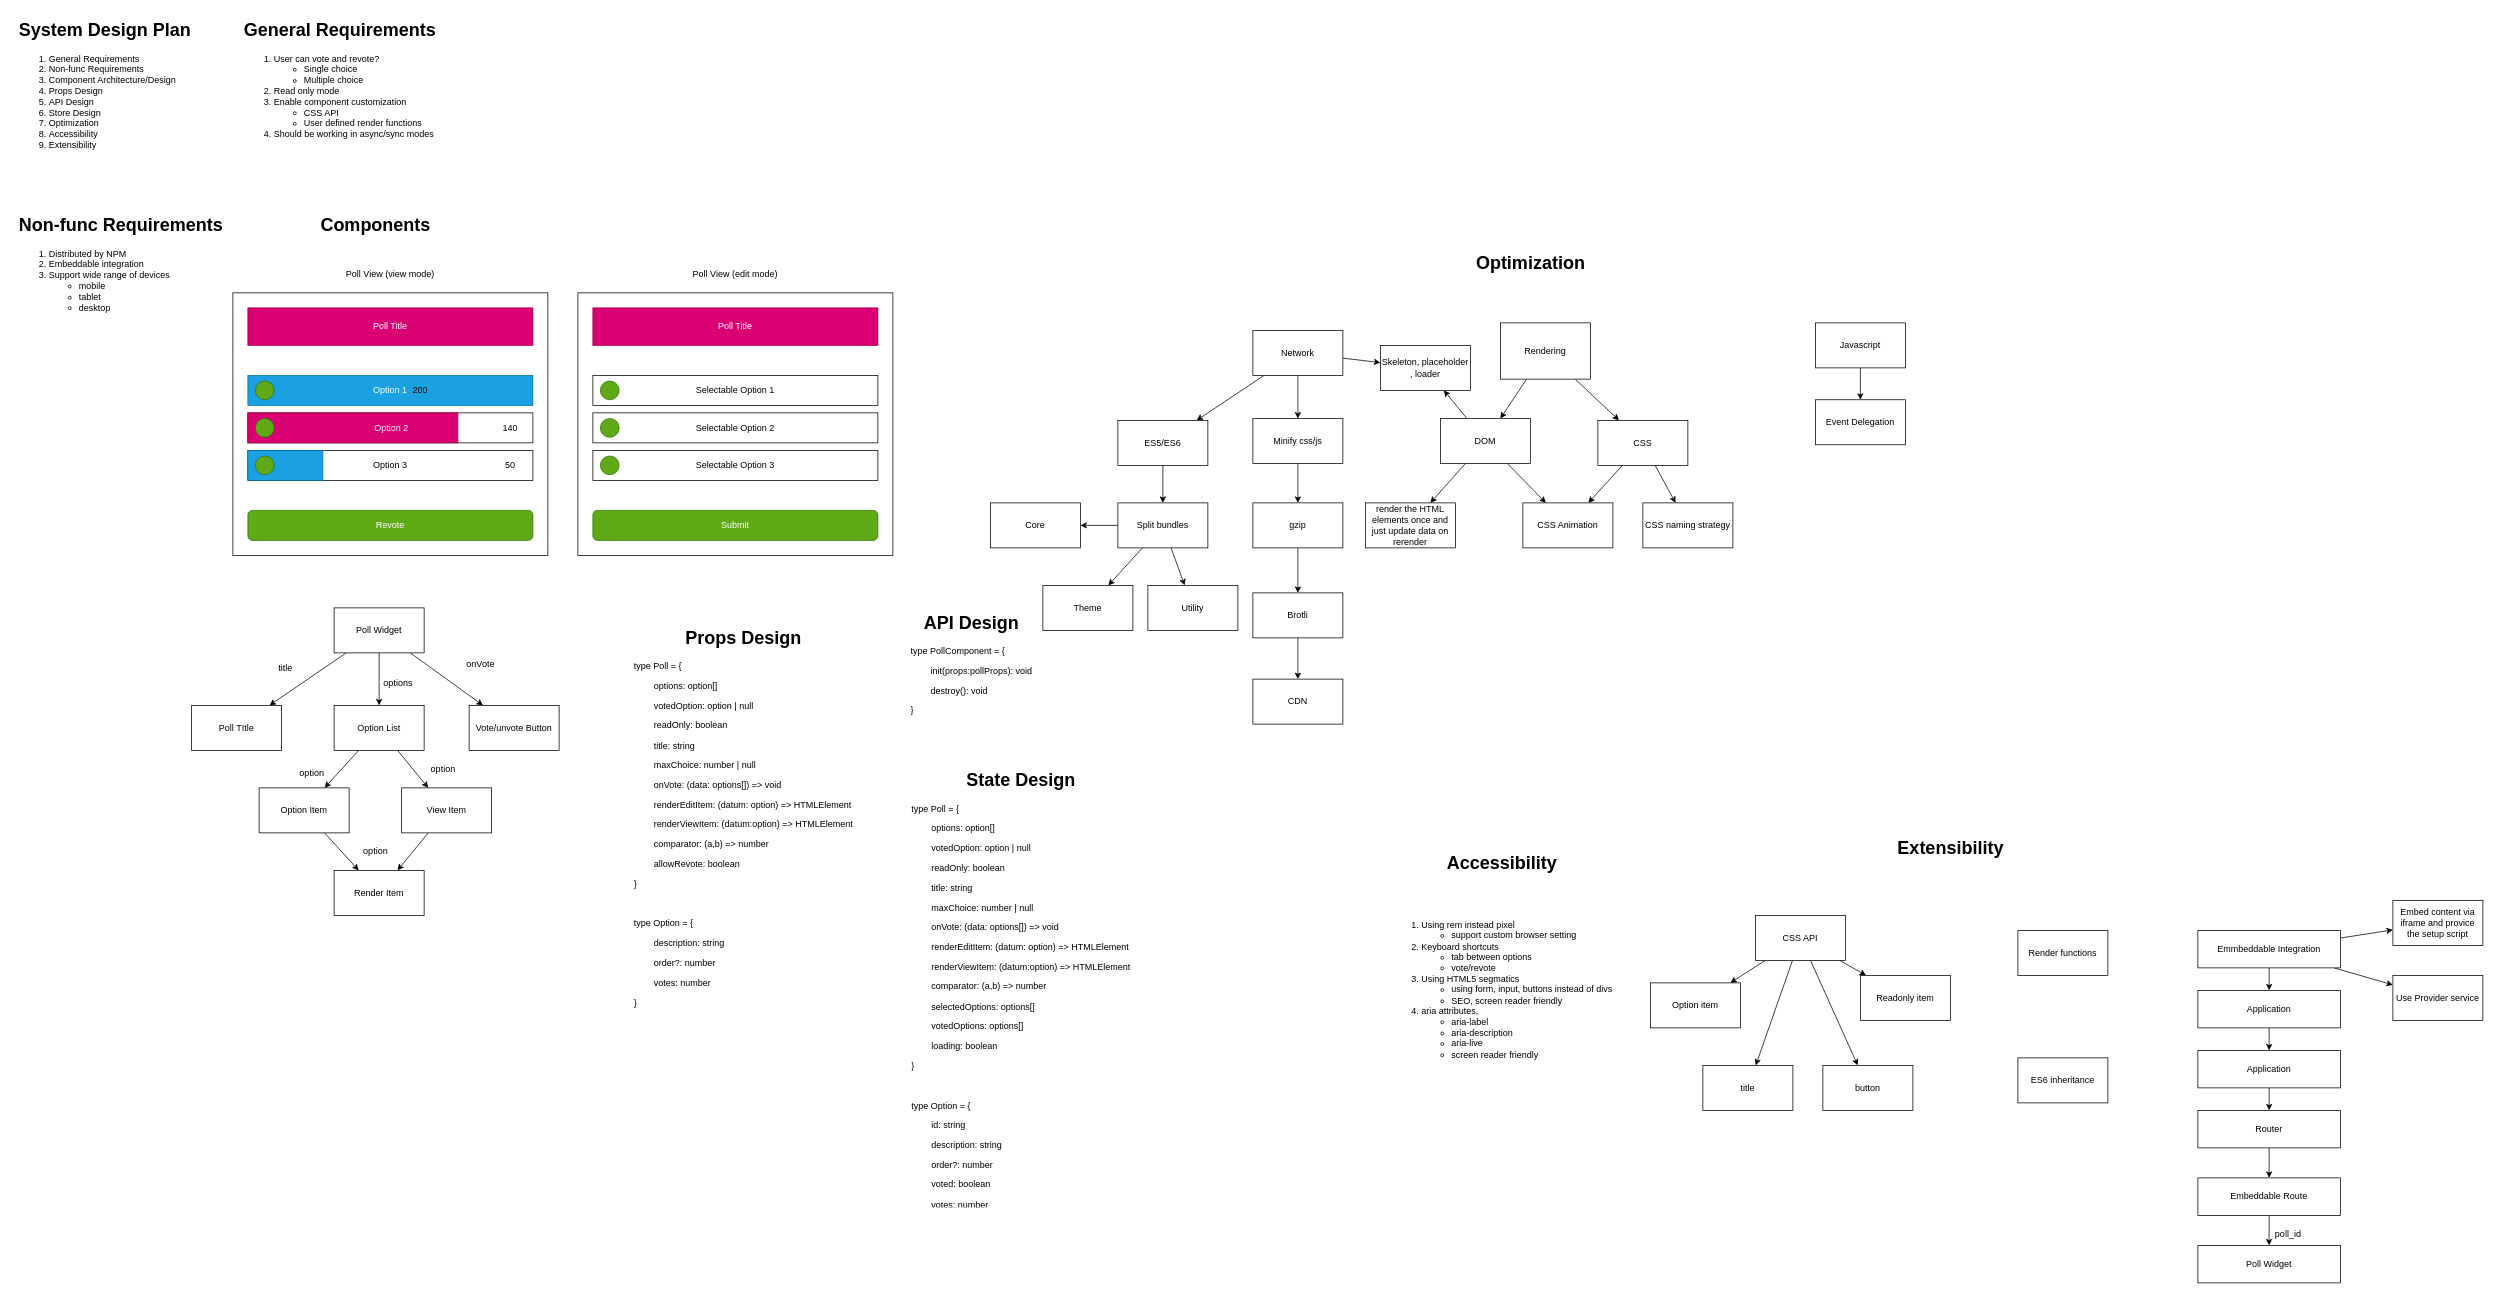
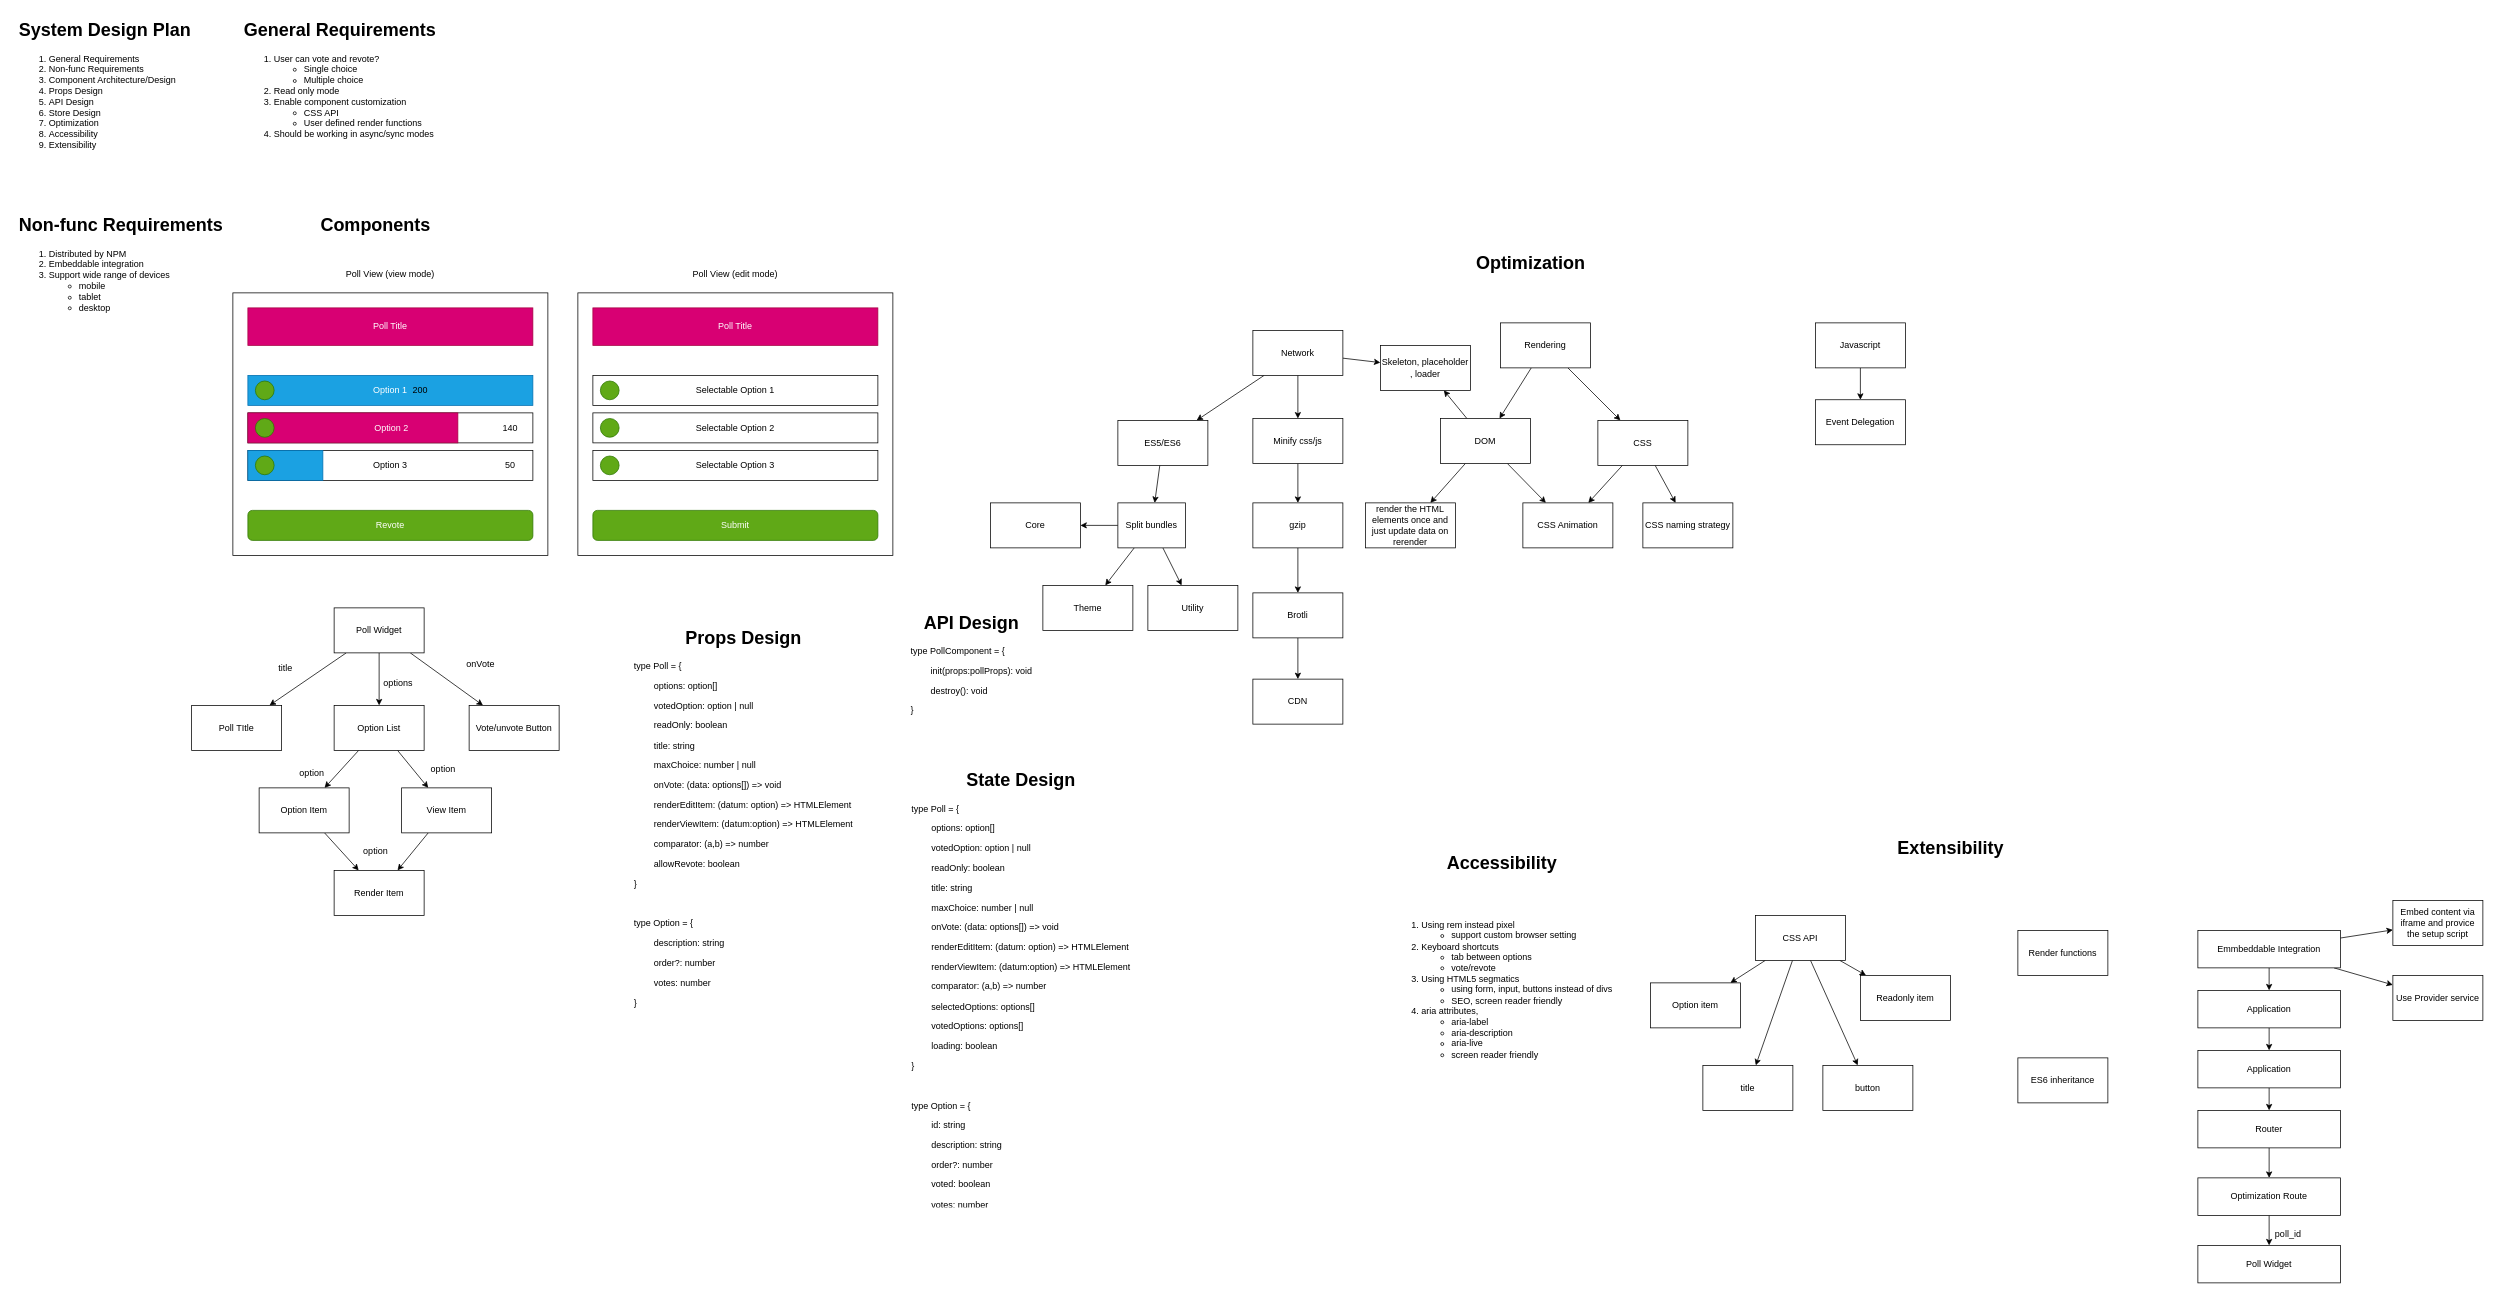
(1545, 351) -> (1545, 345)
(1163, 525) -> (1152, 525)
(2269, 1197) -> (2269, 1197)
